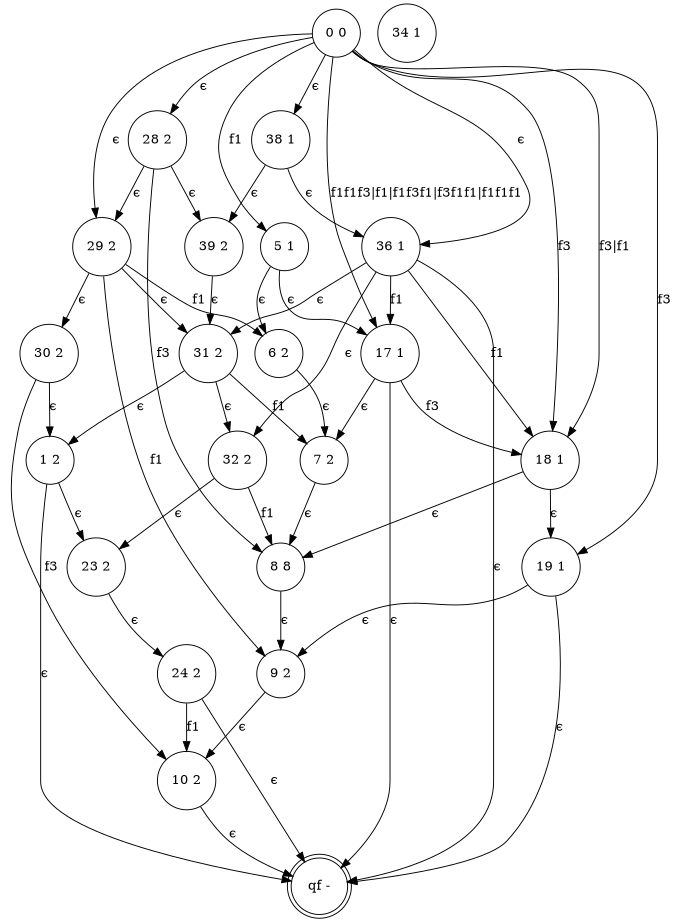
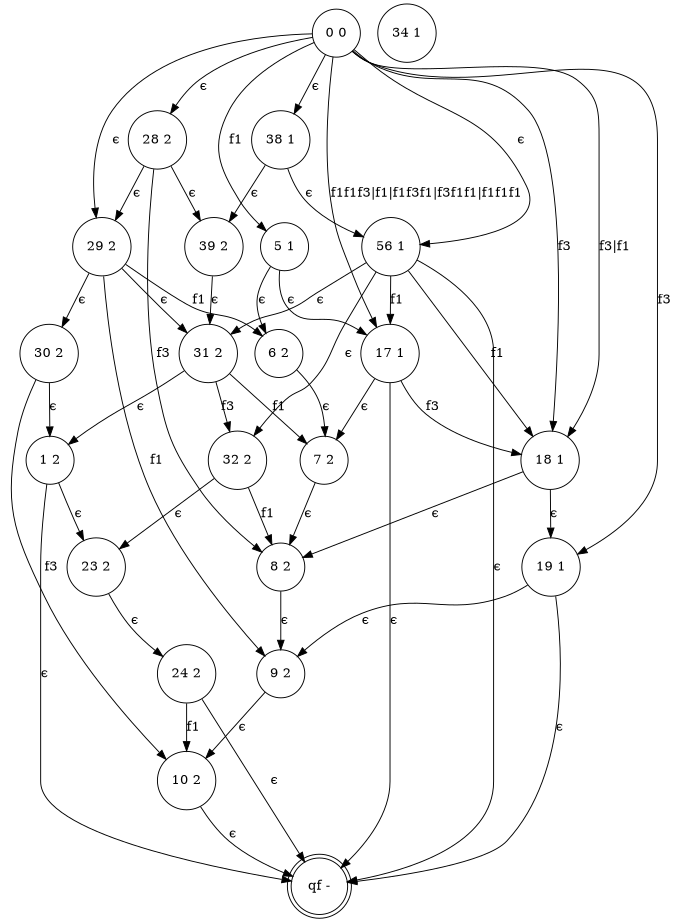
(391, 247) -> (391, 247)
(228, 407) -> (228, 407)
(281, 567) -> (281, 567)
